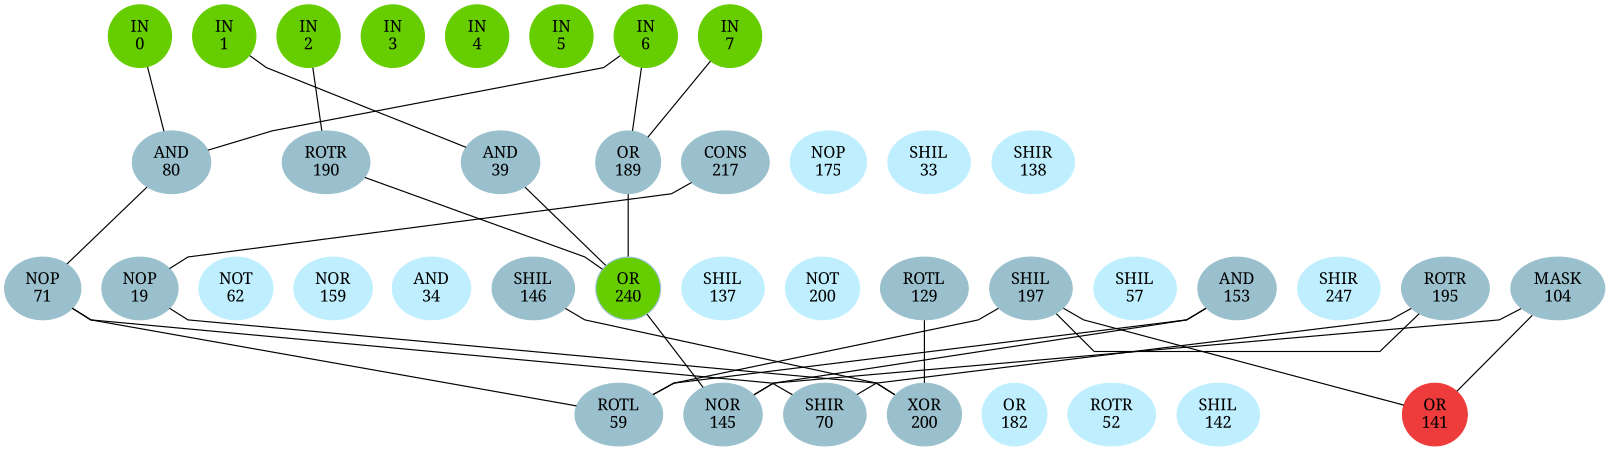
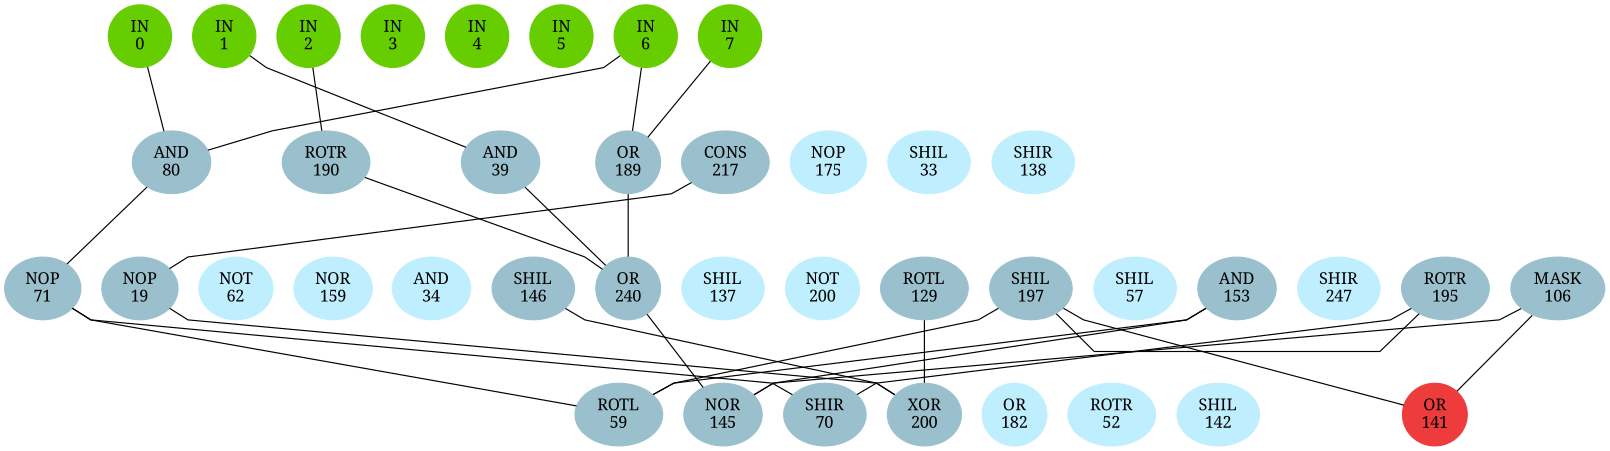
(628, 288) -> (628, 288)
(1558, 288) -> (1558, 288)
